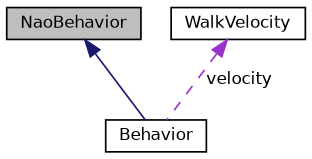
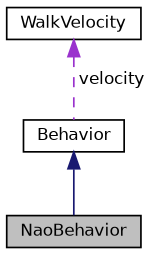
(120, 87) -> (74, 192)
